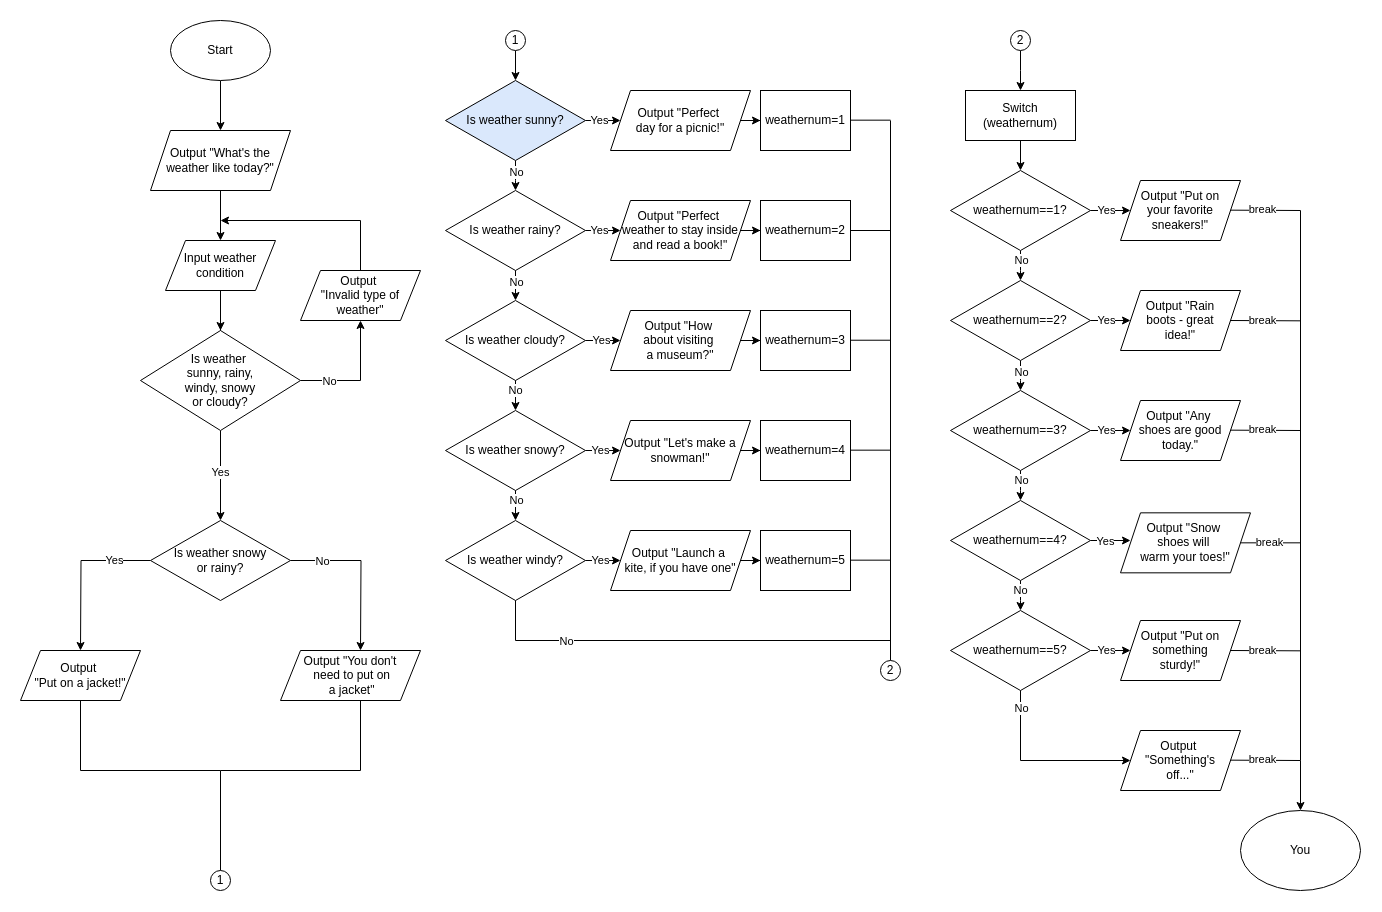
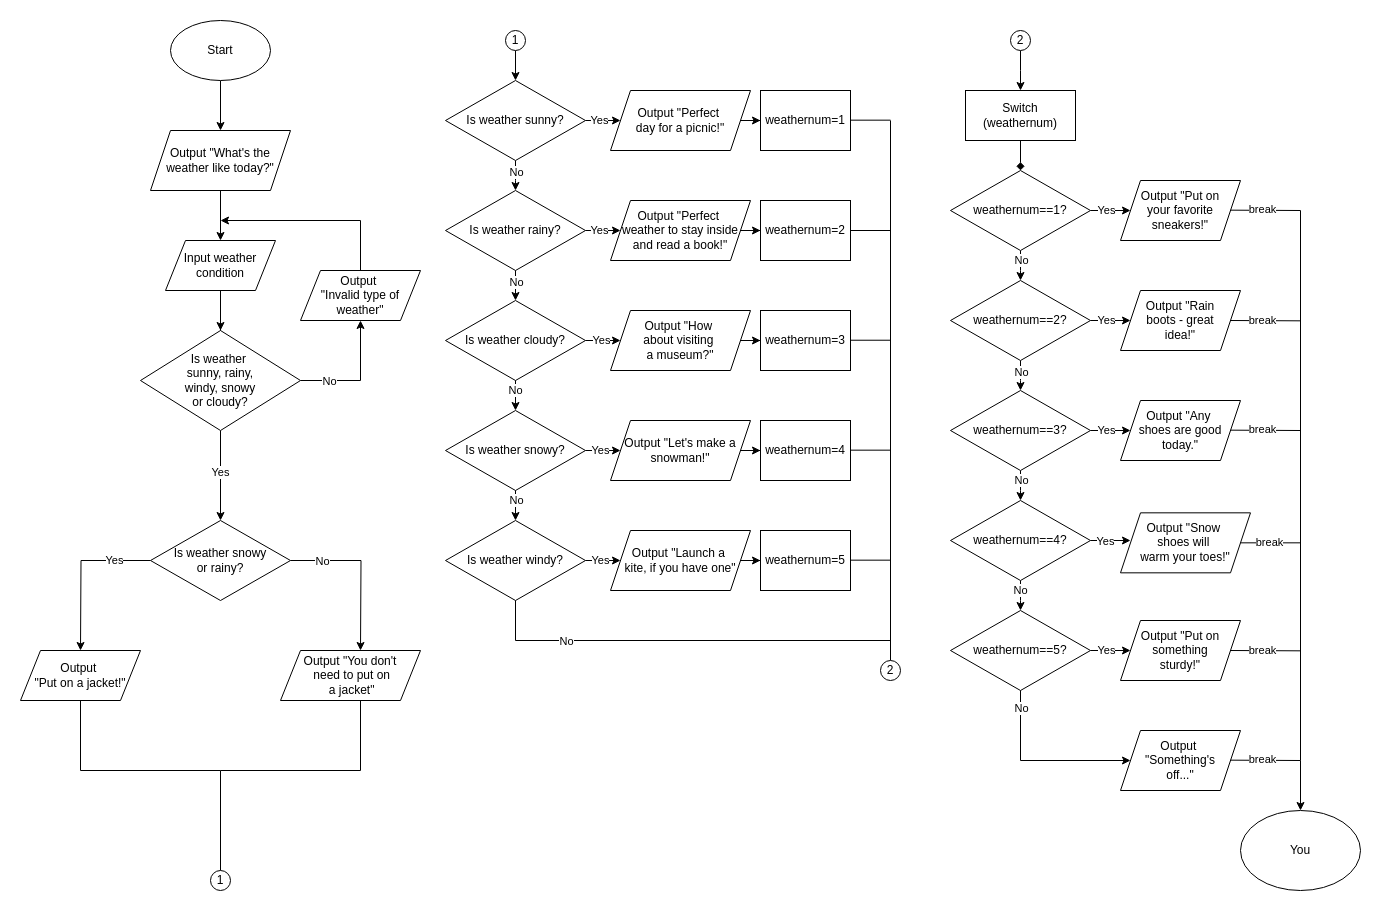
(516, 121) -> (516, 121)
(1021, 162) -> (1021, 162)
